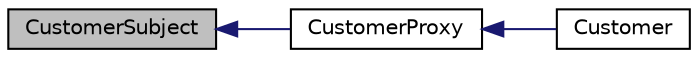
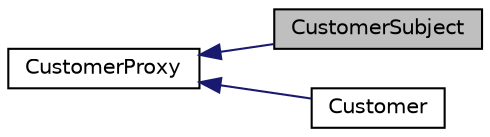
(264, 29) -> (247, 48)
